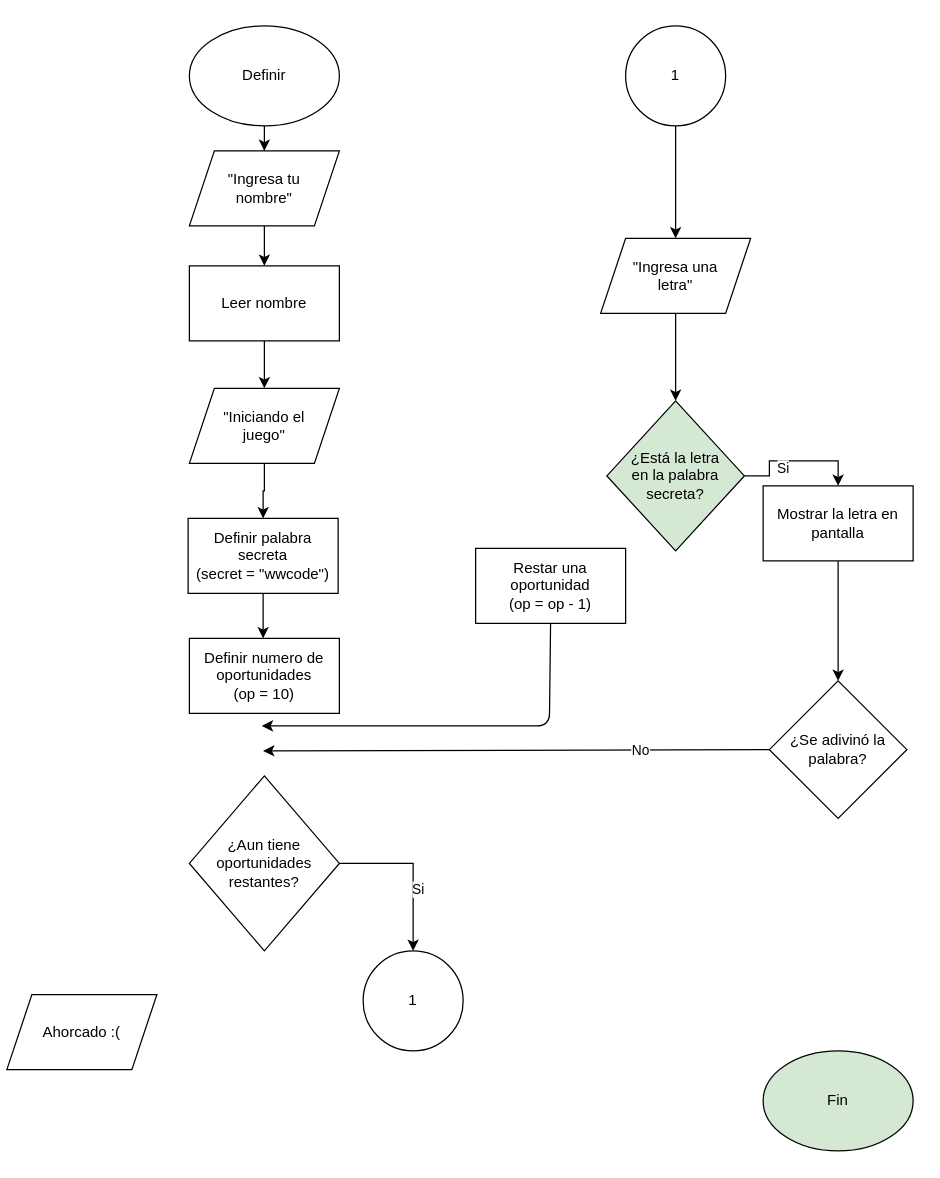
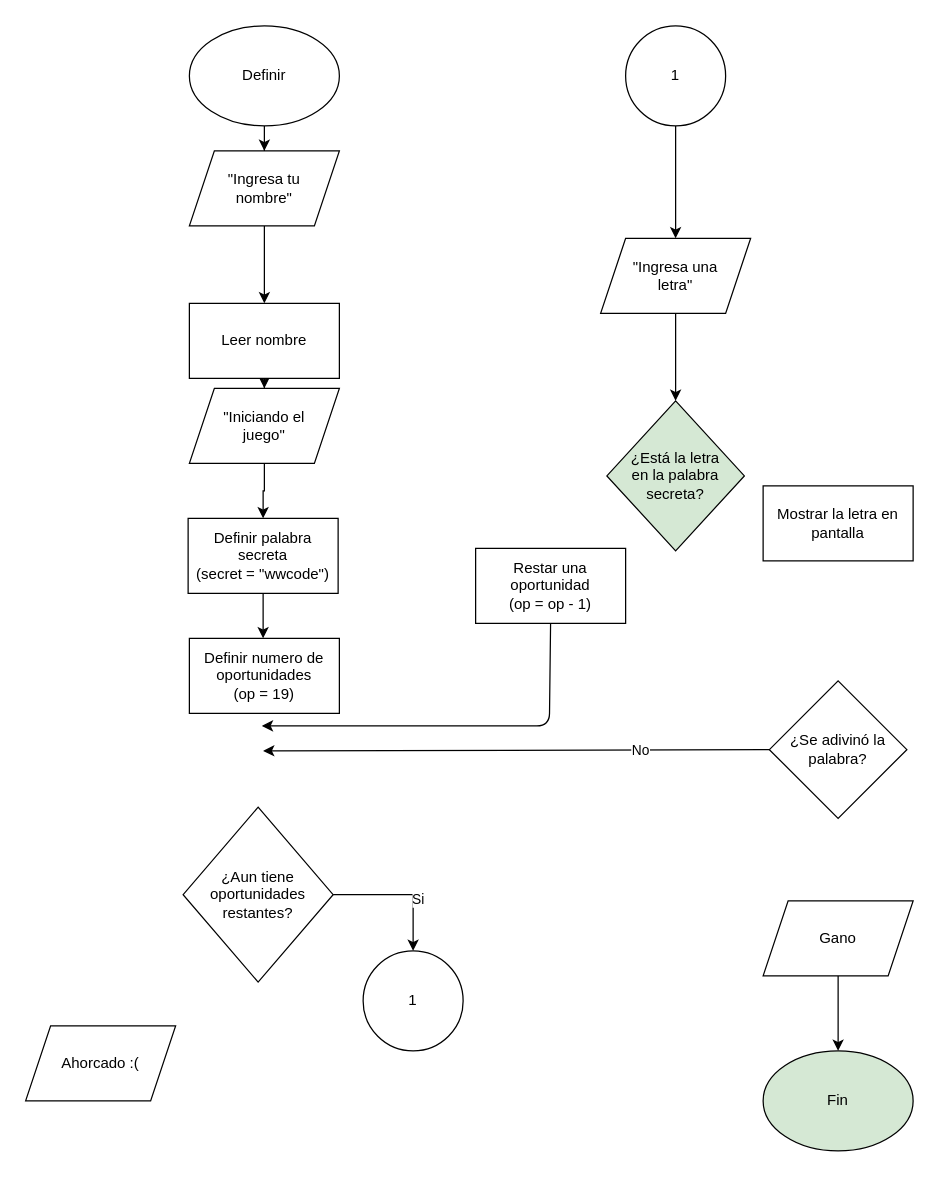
(264, 303) -> (264, 341)
(792, 461) -> none
(838, 617) -> none
(264, 676) -> (264, 676)
(264, 863) -> (258, 894)
none -> (838, 938)
none -> (838, 1009)
(82, 1032) -> (101, 1063)
